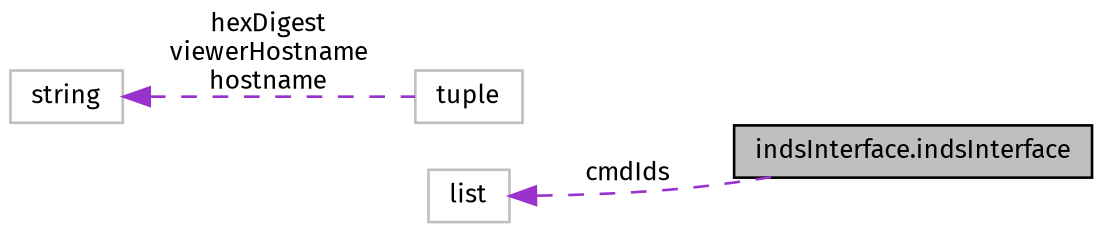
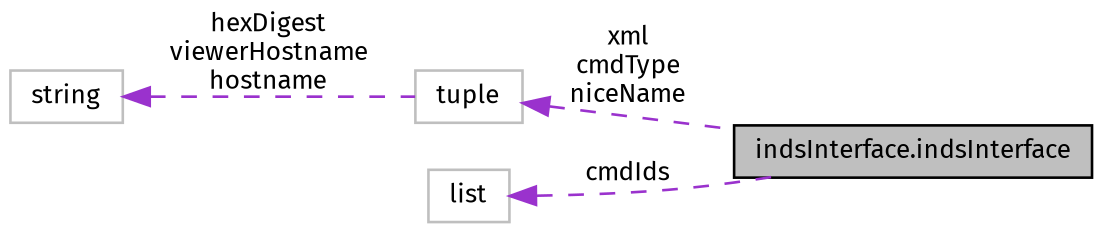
none -> (641, 118)
